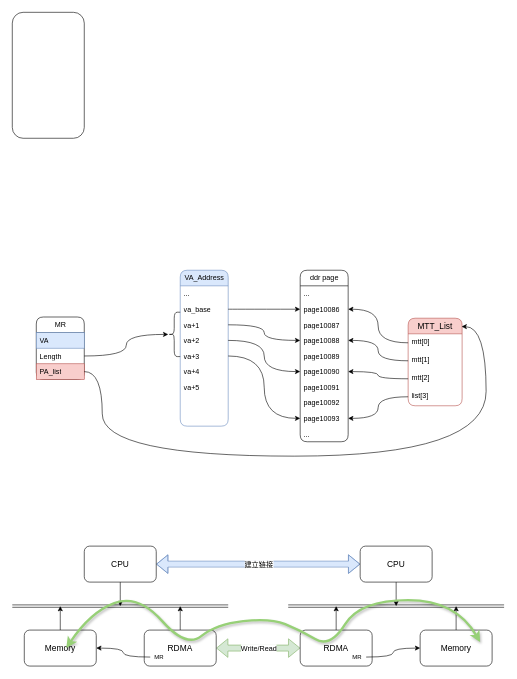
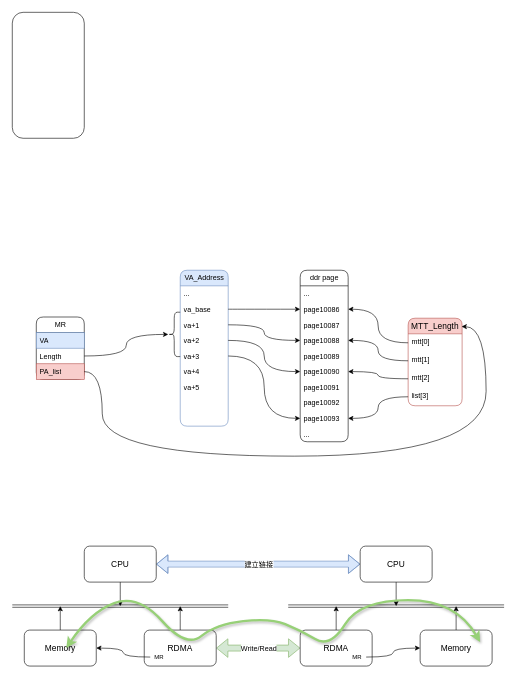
(435, 327) -> (435, 327)
